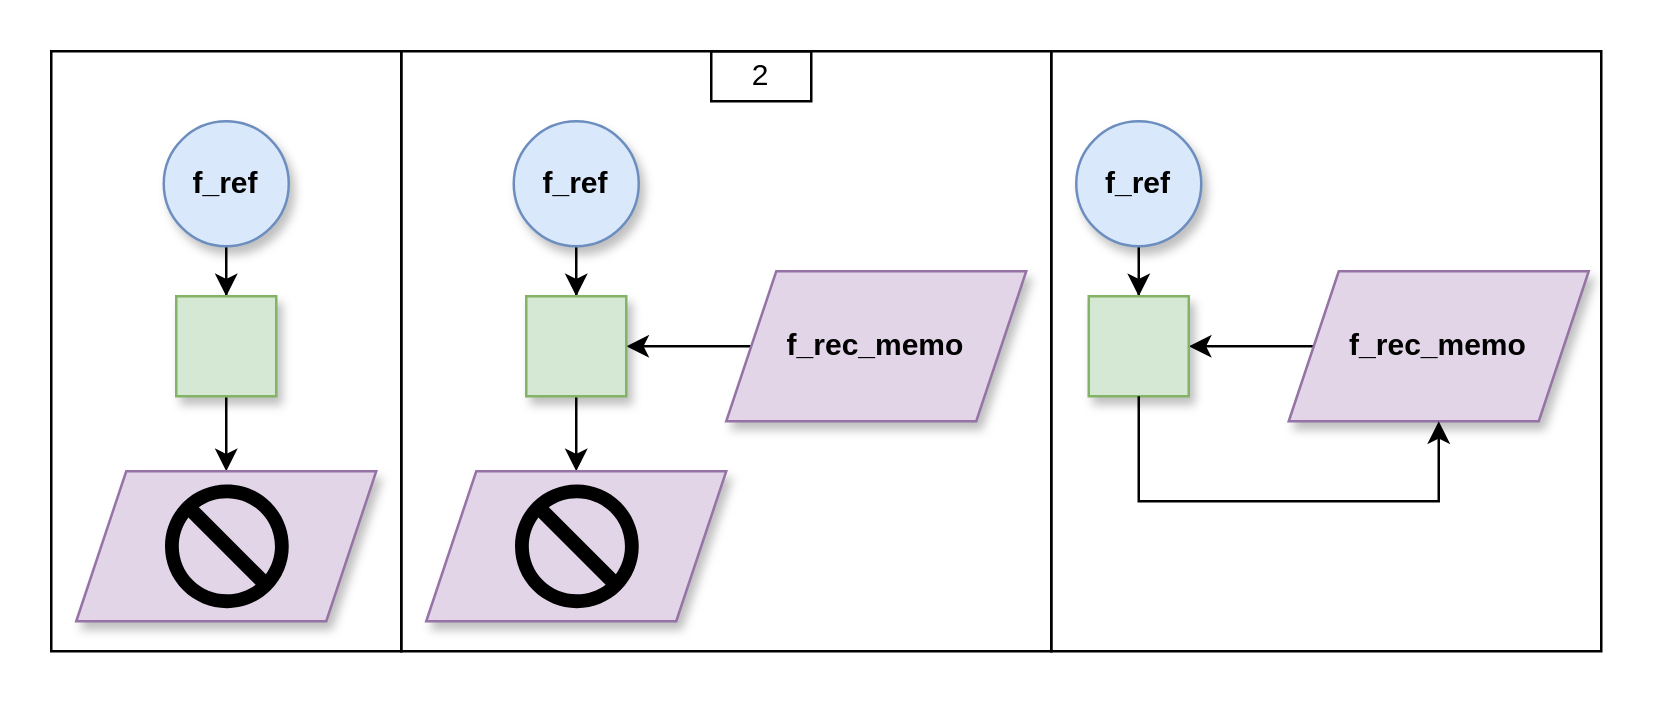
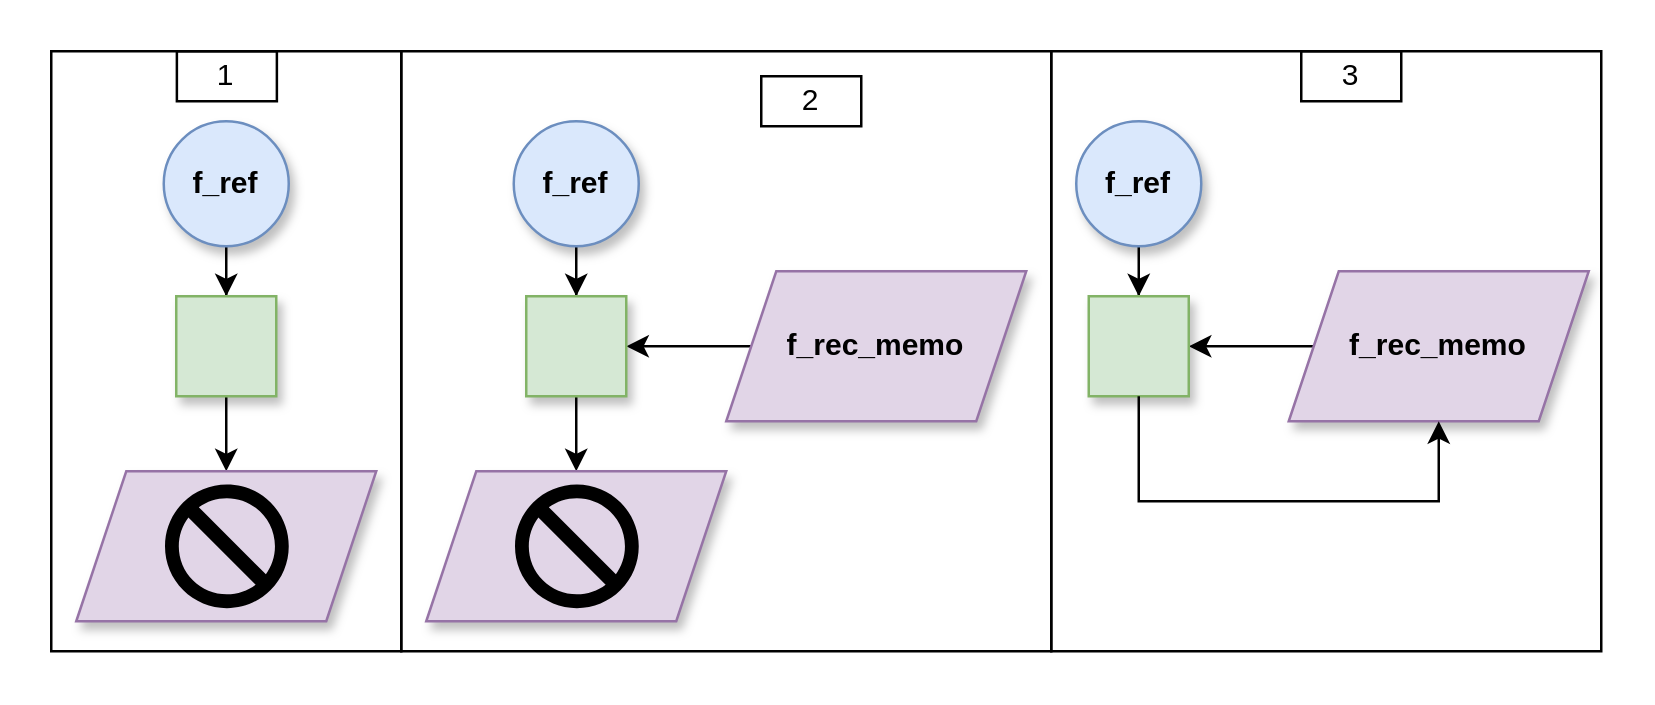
none -> (227, 76)
(761, 76) -> (811, 101)
none -> (1351, 76)
